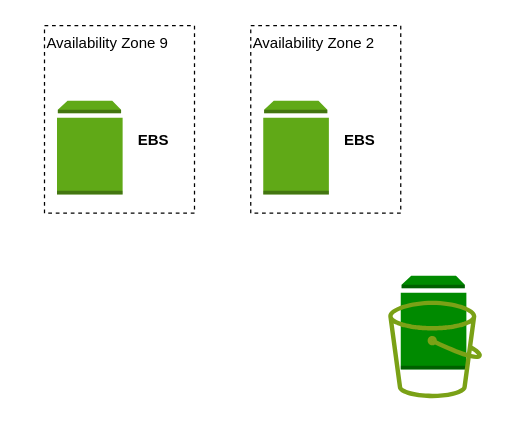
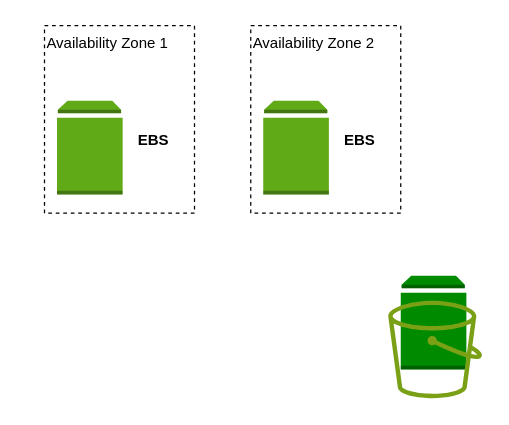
(113, 43) -> (113, 43)
